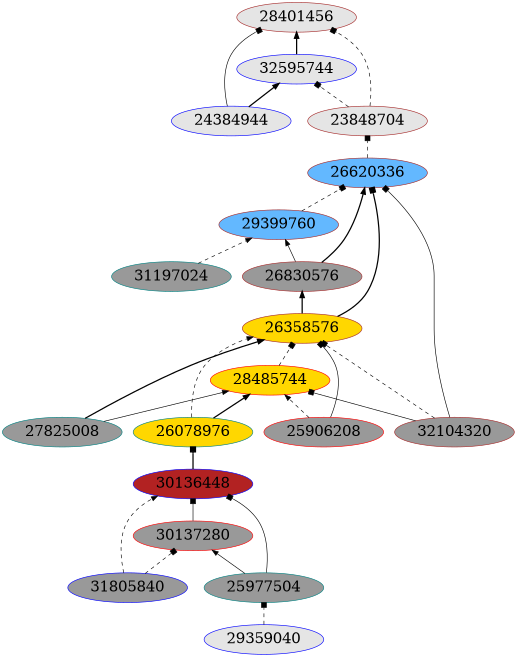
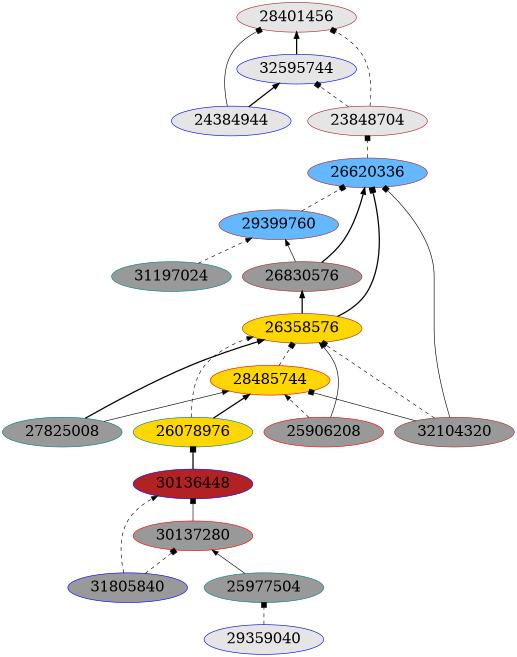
(338, 381) -> (338, 381)
(263, 530) -> none
